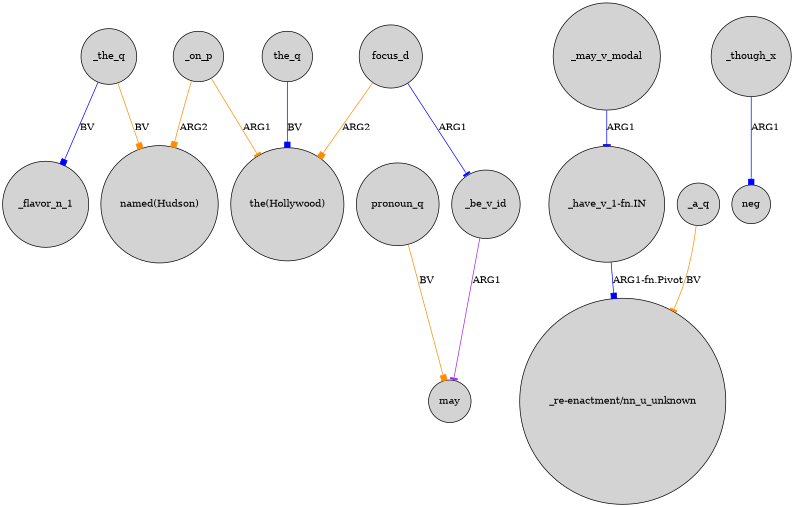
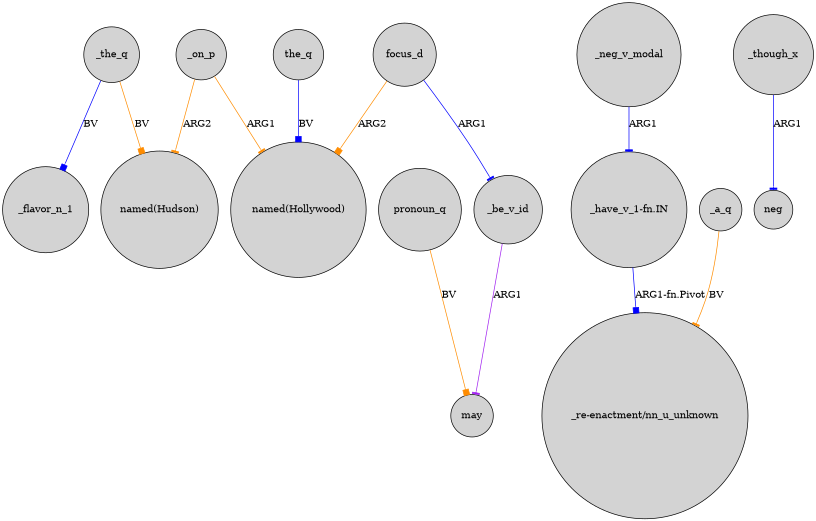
(607, 56) -> (629, 55)
(183, 111) -> (185, 114)
(751, 137) -> (773, 141)
(287, 204) -> (298, 210)
